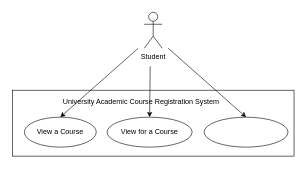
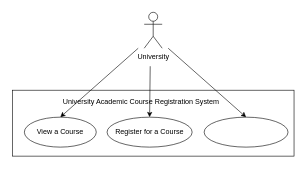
(154, 57) -> (154, 57)
(150, 132) -> (150, 132)
